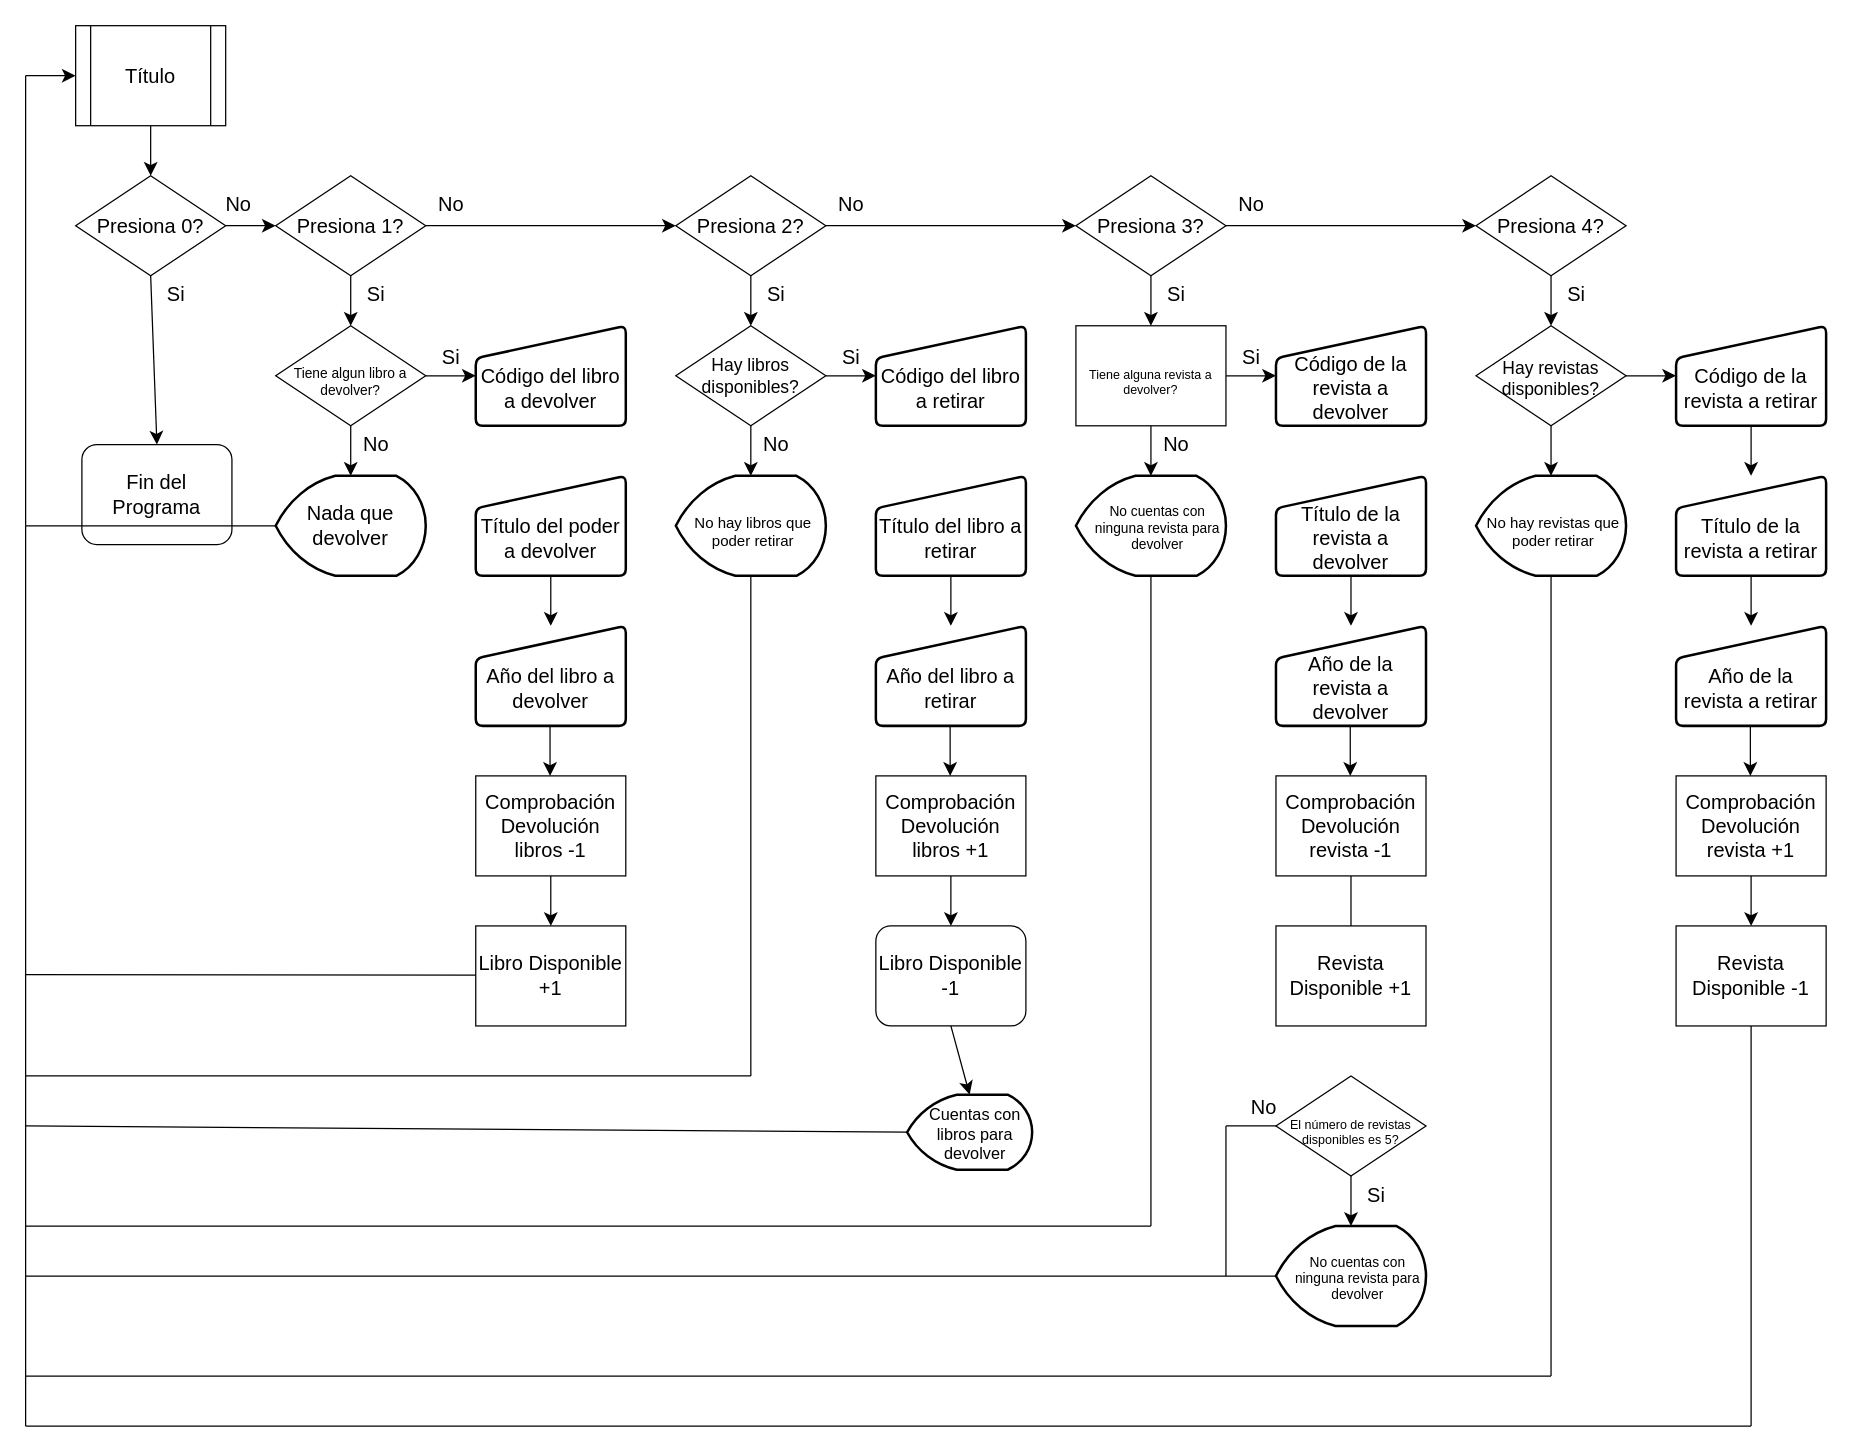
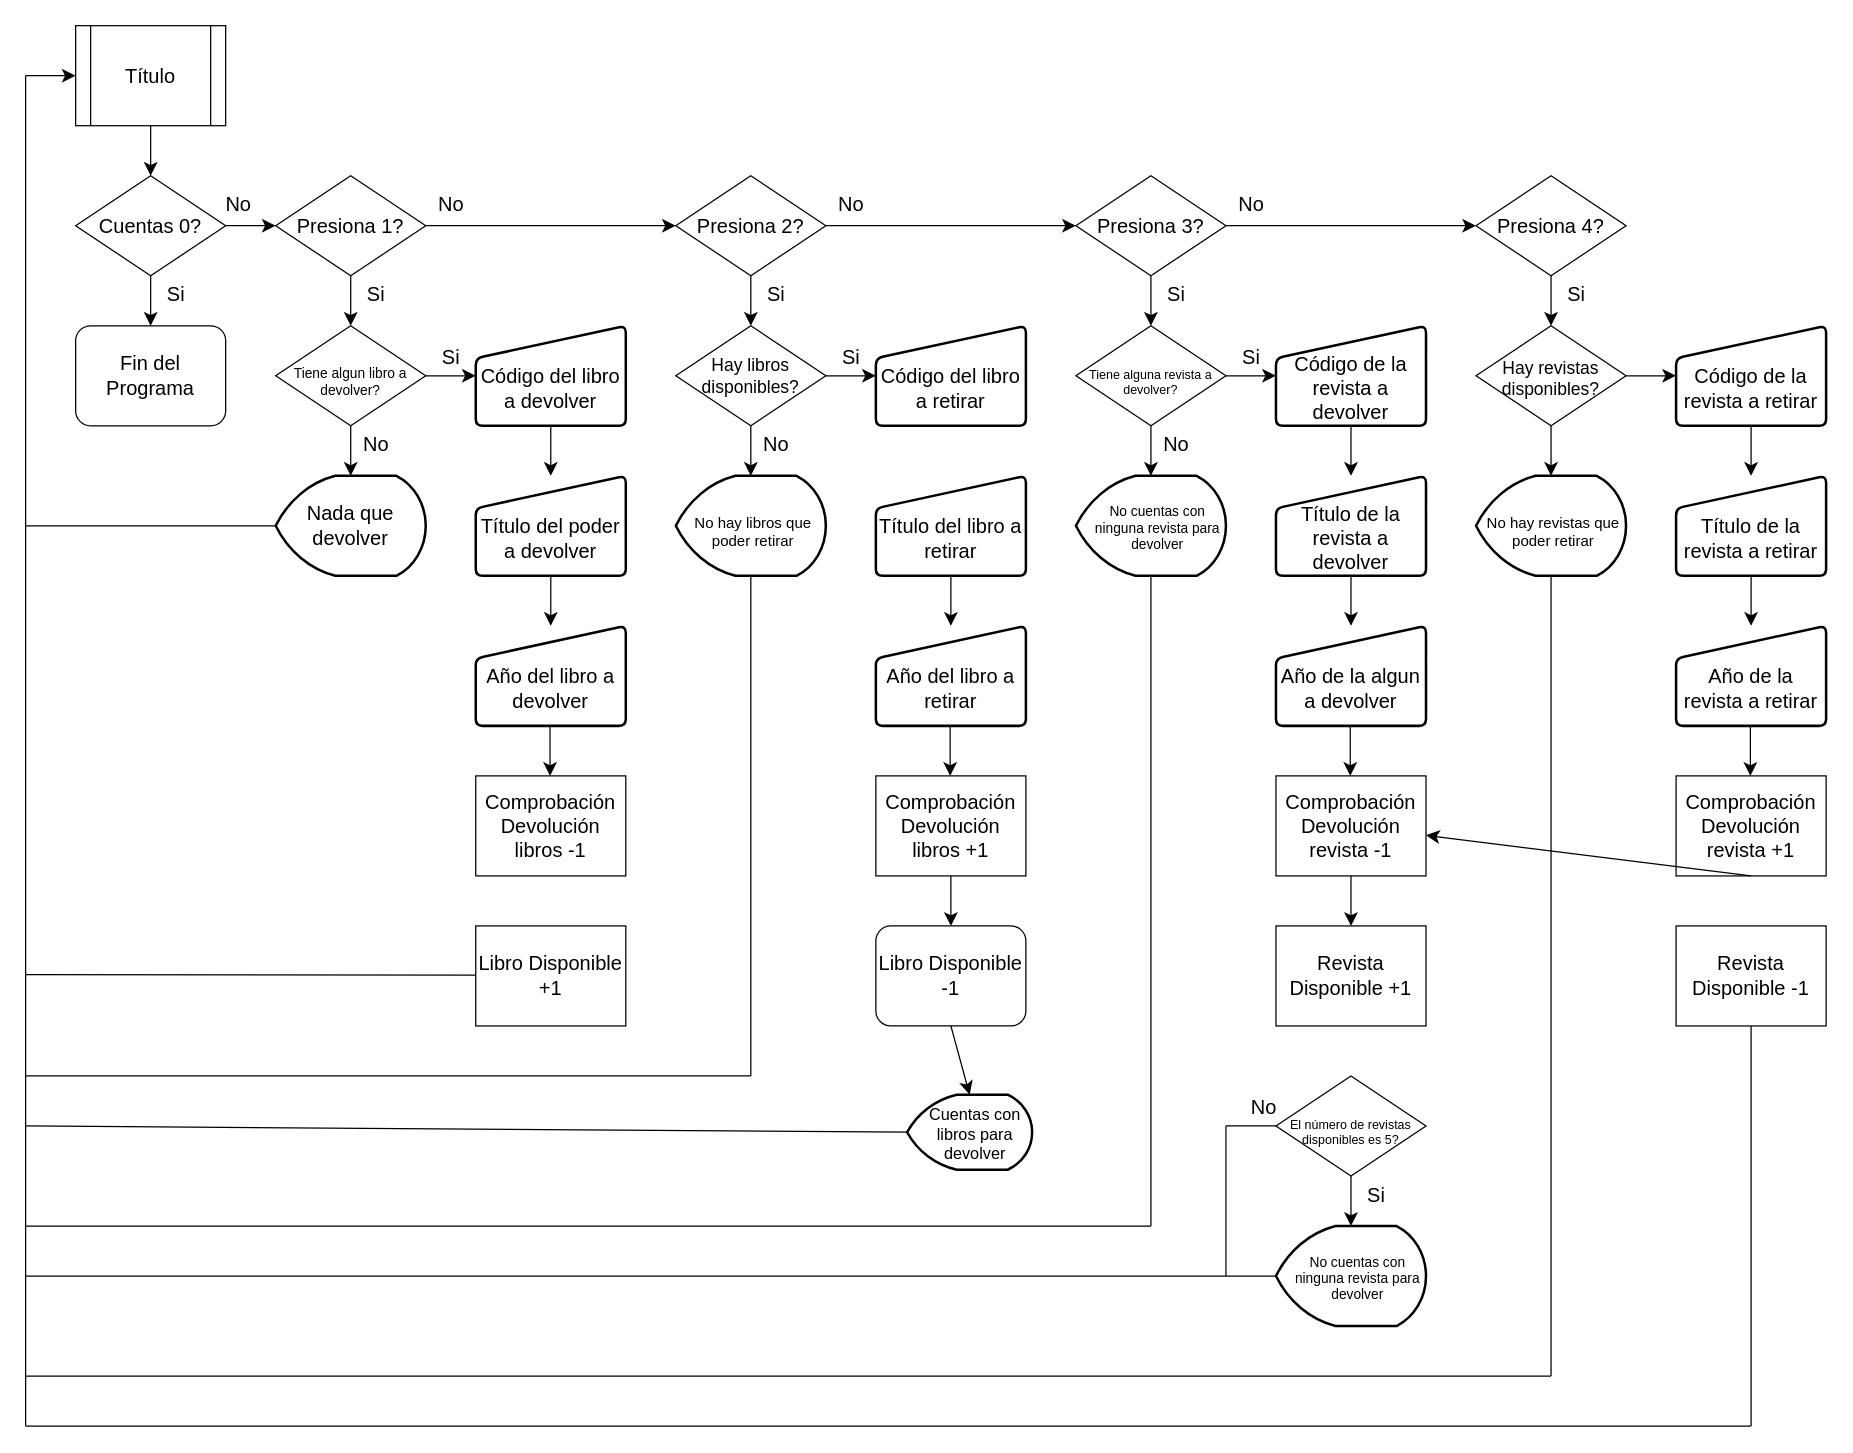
(151, 226) -> (151, 226)
(1151, 376) -> (1151, 376)
none -> (551, 445)
none -> (1351, 445)
(157, 494) -> (151, 376)
(1351, 688) -> (1351, 688)
(551, 895) -> none
(1751, 895) -> (1592, 856)
(1351, 917) -> (1351, 914)
